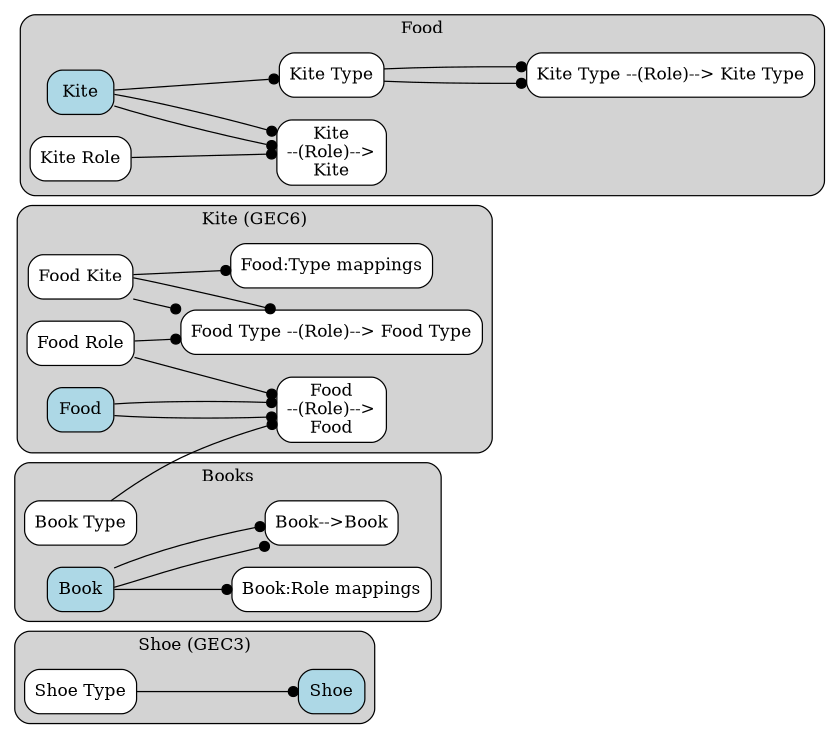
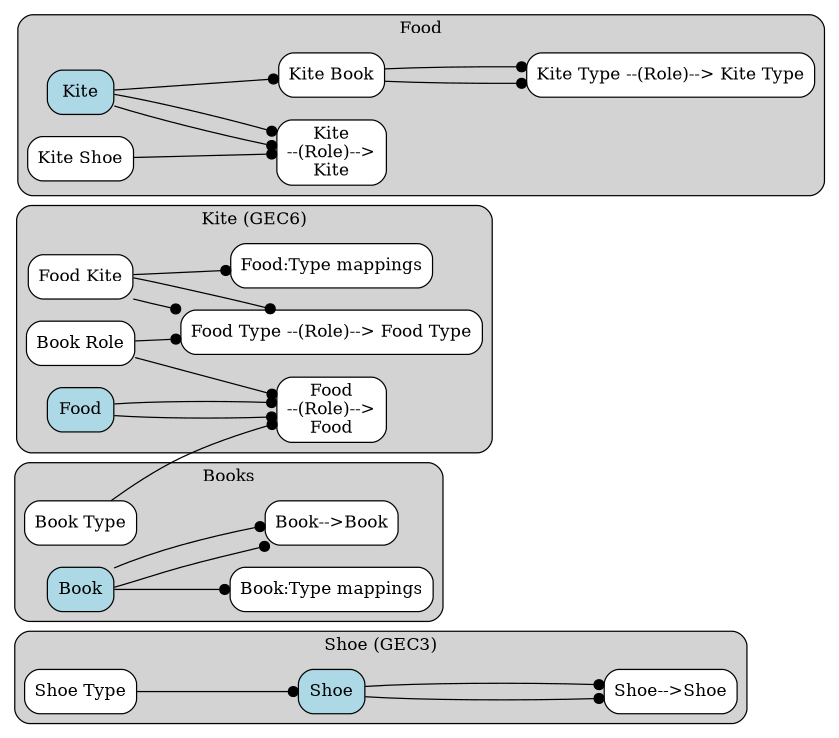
(332, 75) -> (332, 75)
(81, 159) -> (81, 159)
(81, 343) -> (81, 343)
(332, 589) -> (332, 589)
none -> (671, 692)
